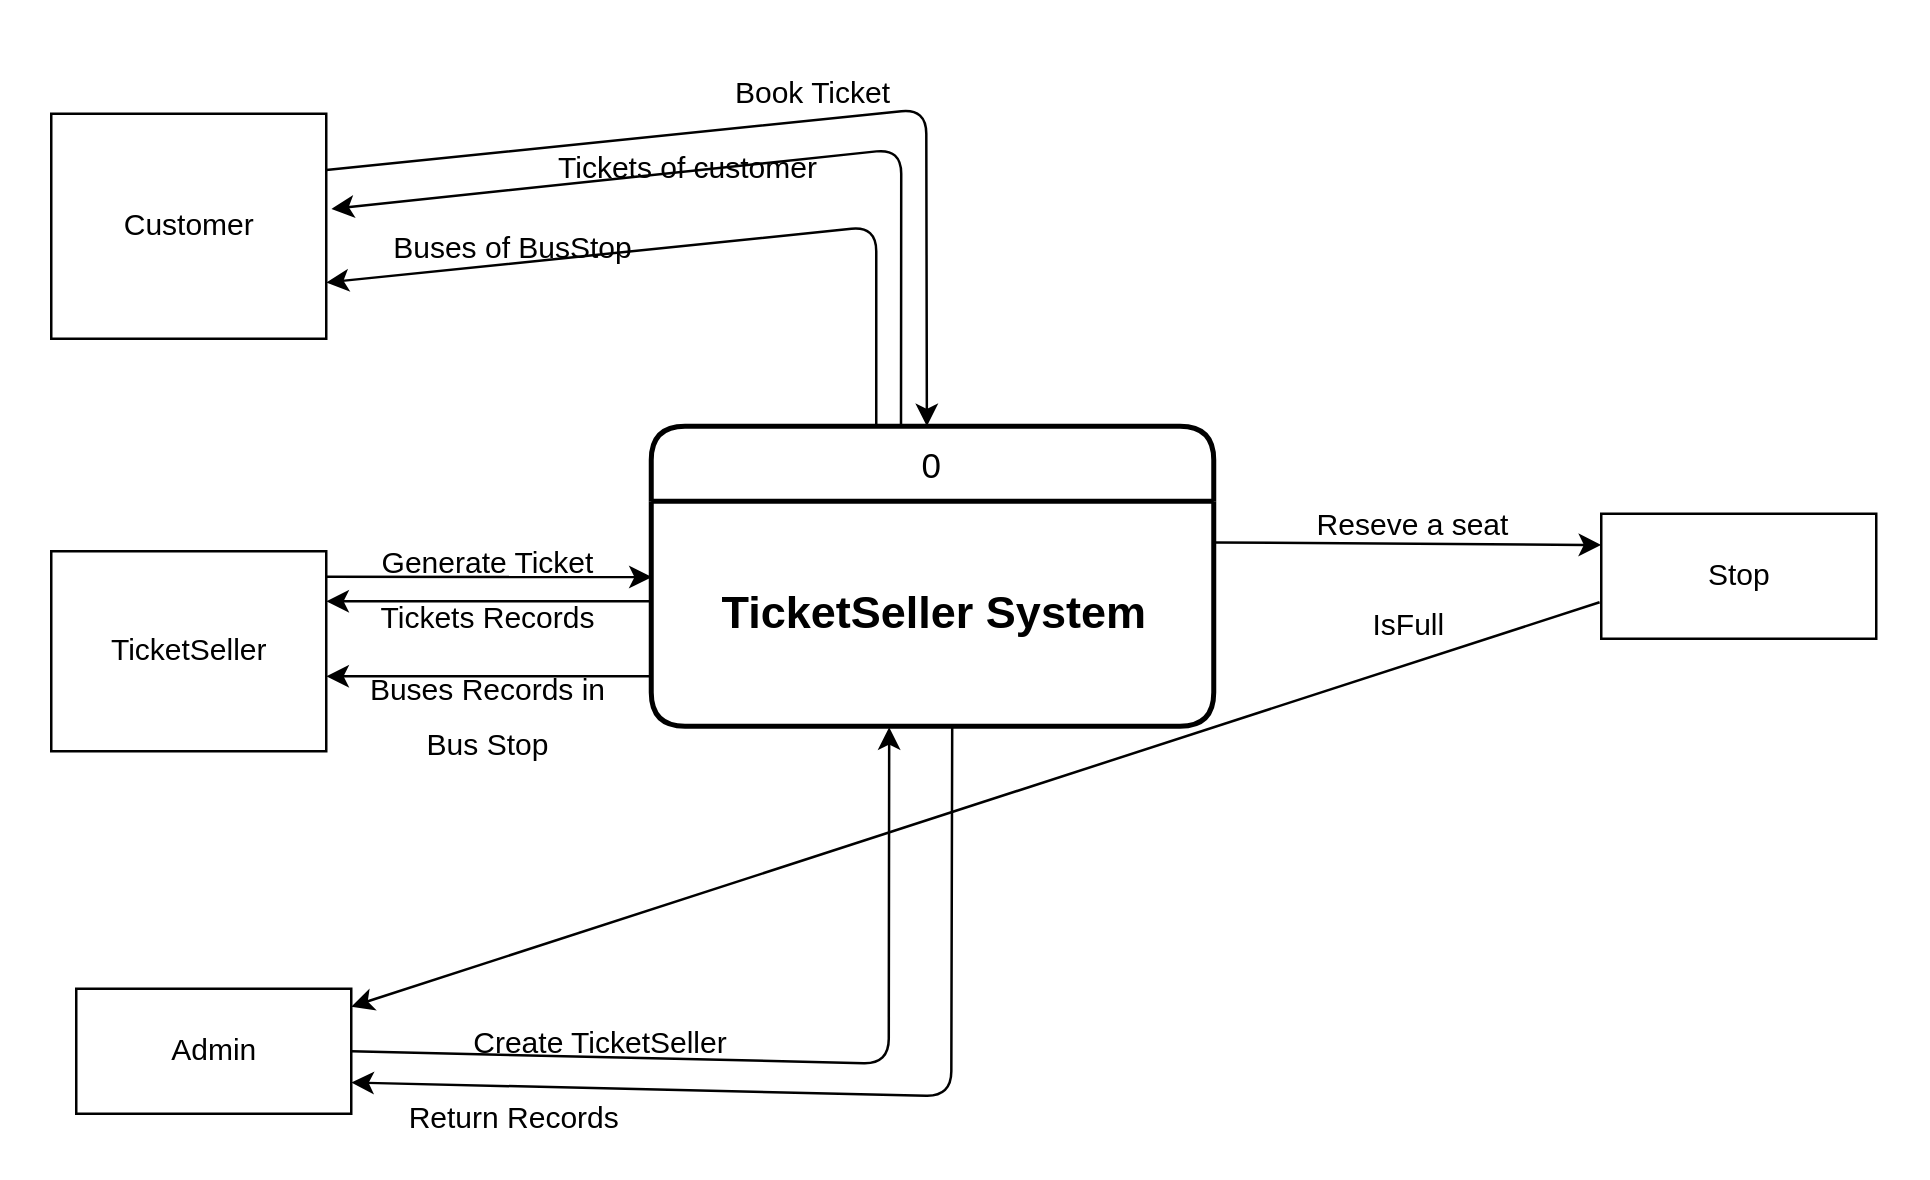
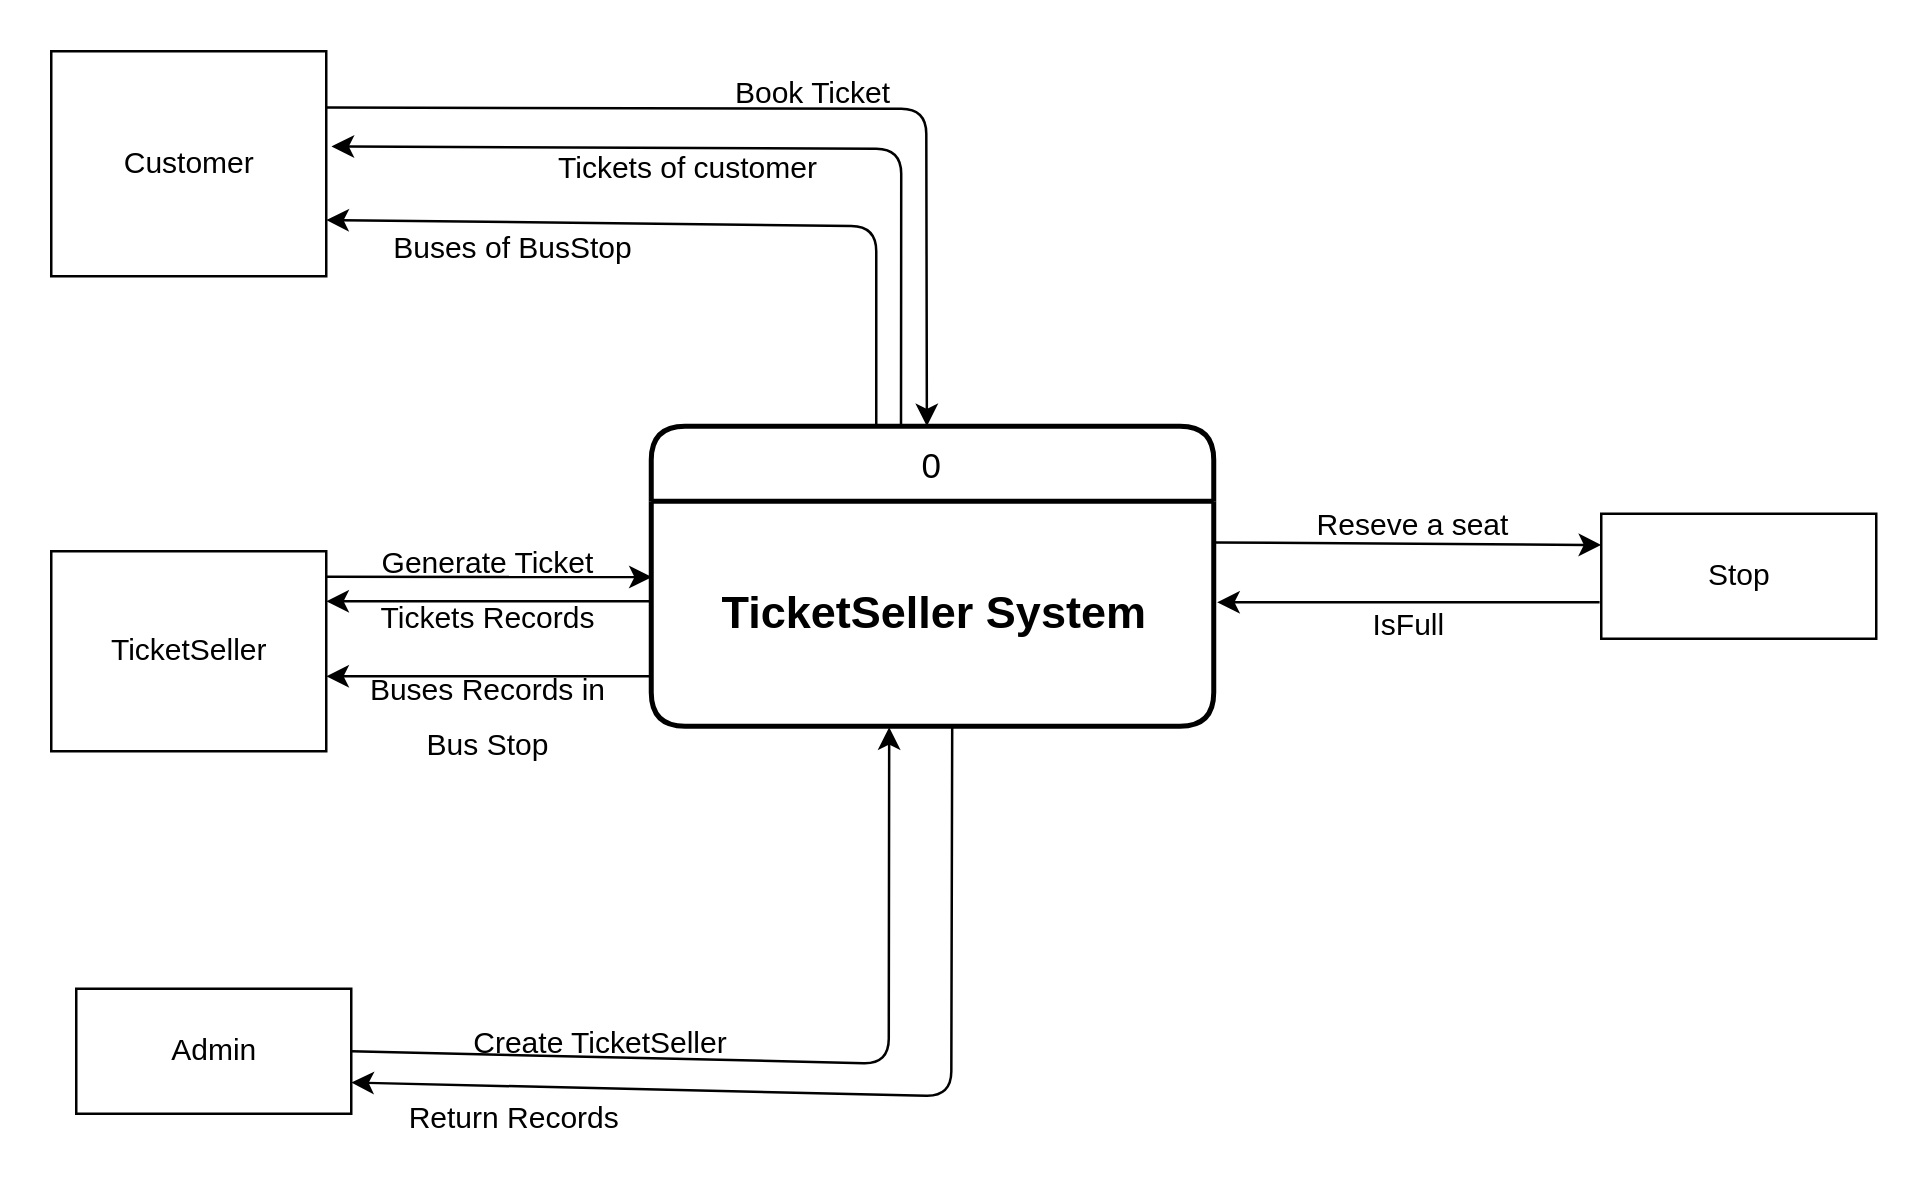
(189, 226) -> (189, 164)
(1278, 706) -> (1416, 602)
